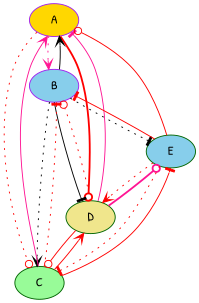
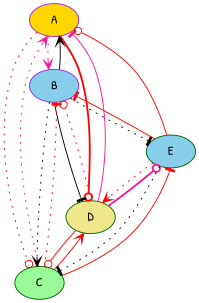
(21, 154) -> (21, 154)
(121, 227) -> (121, 227)
